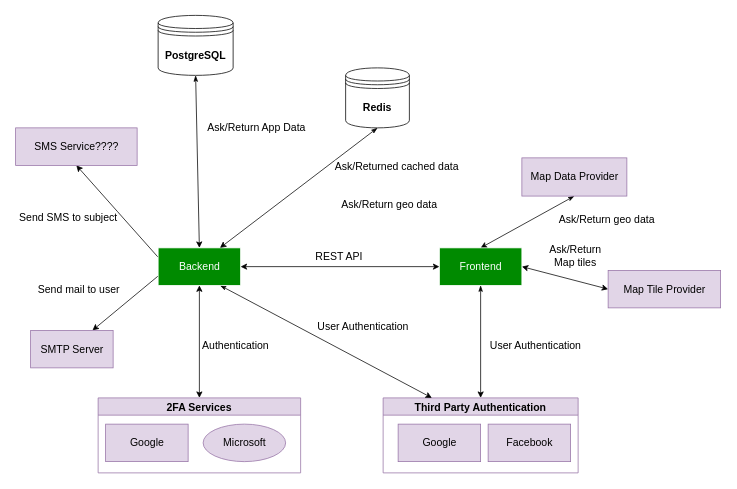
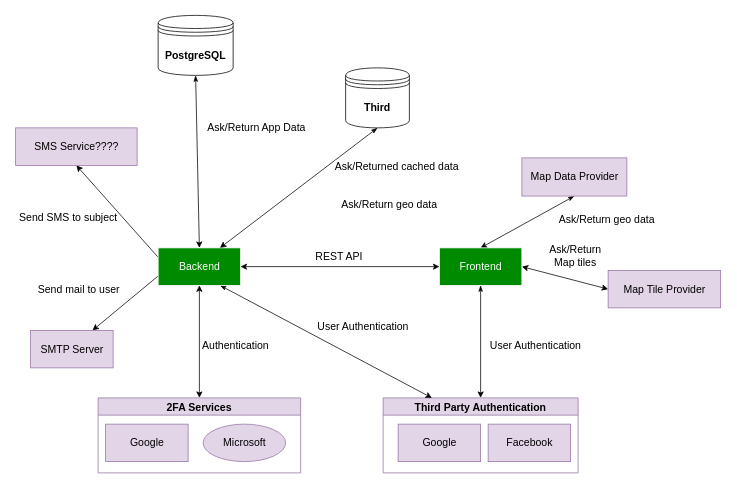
(377, 108) -> (377, 108)
